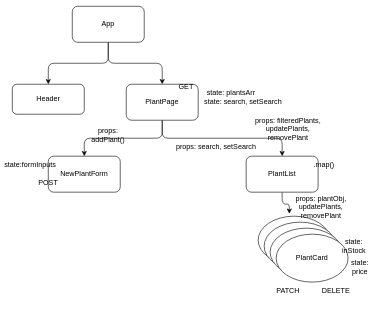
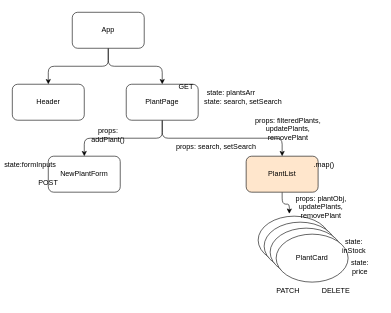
(108, 24) -> (108, 30)
(48, 99) -> (48, 102)
(282, 174) -> (282, 174)
